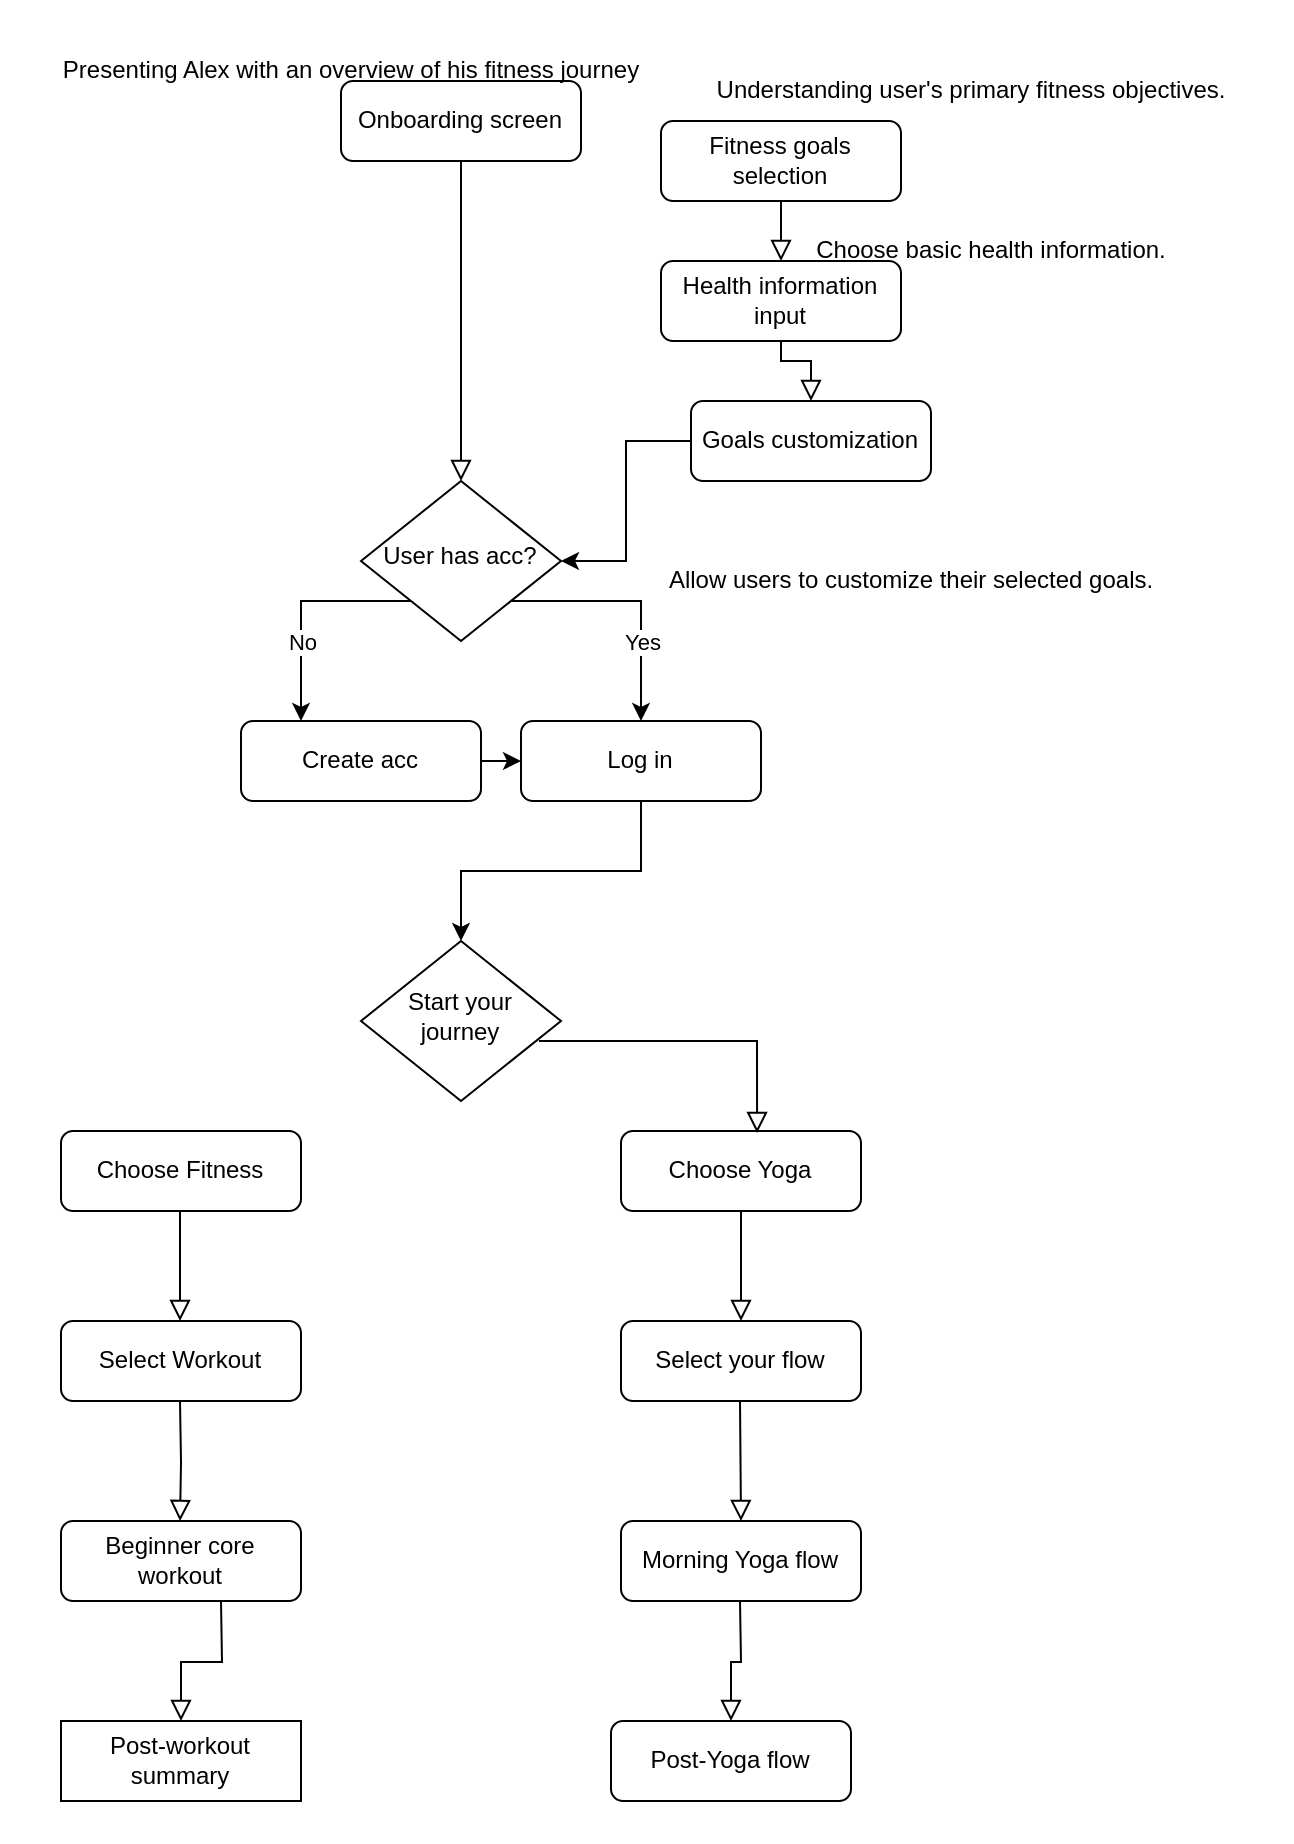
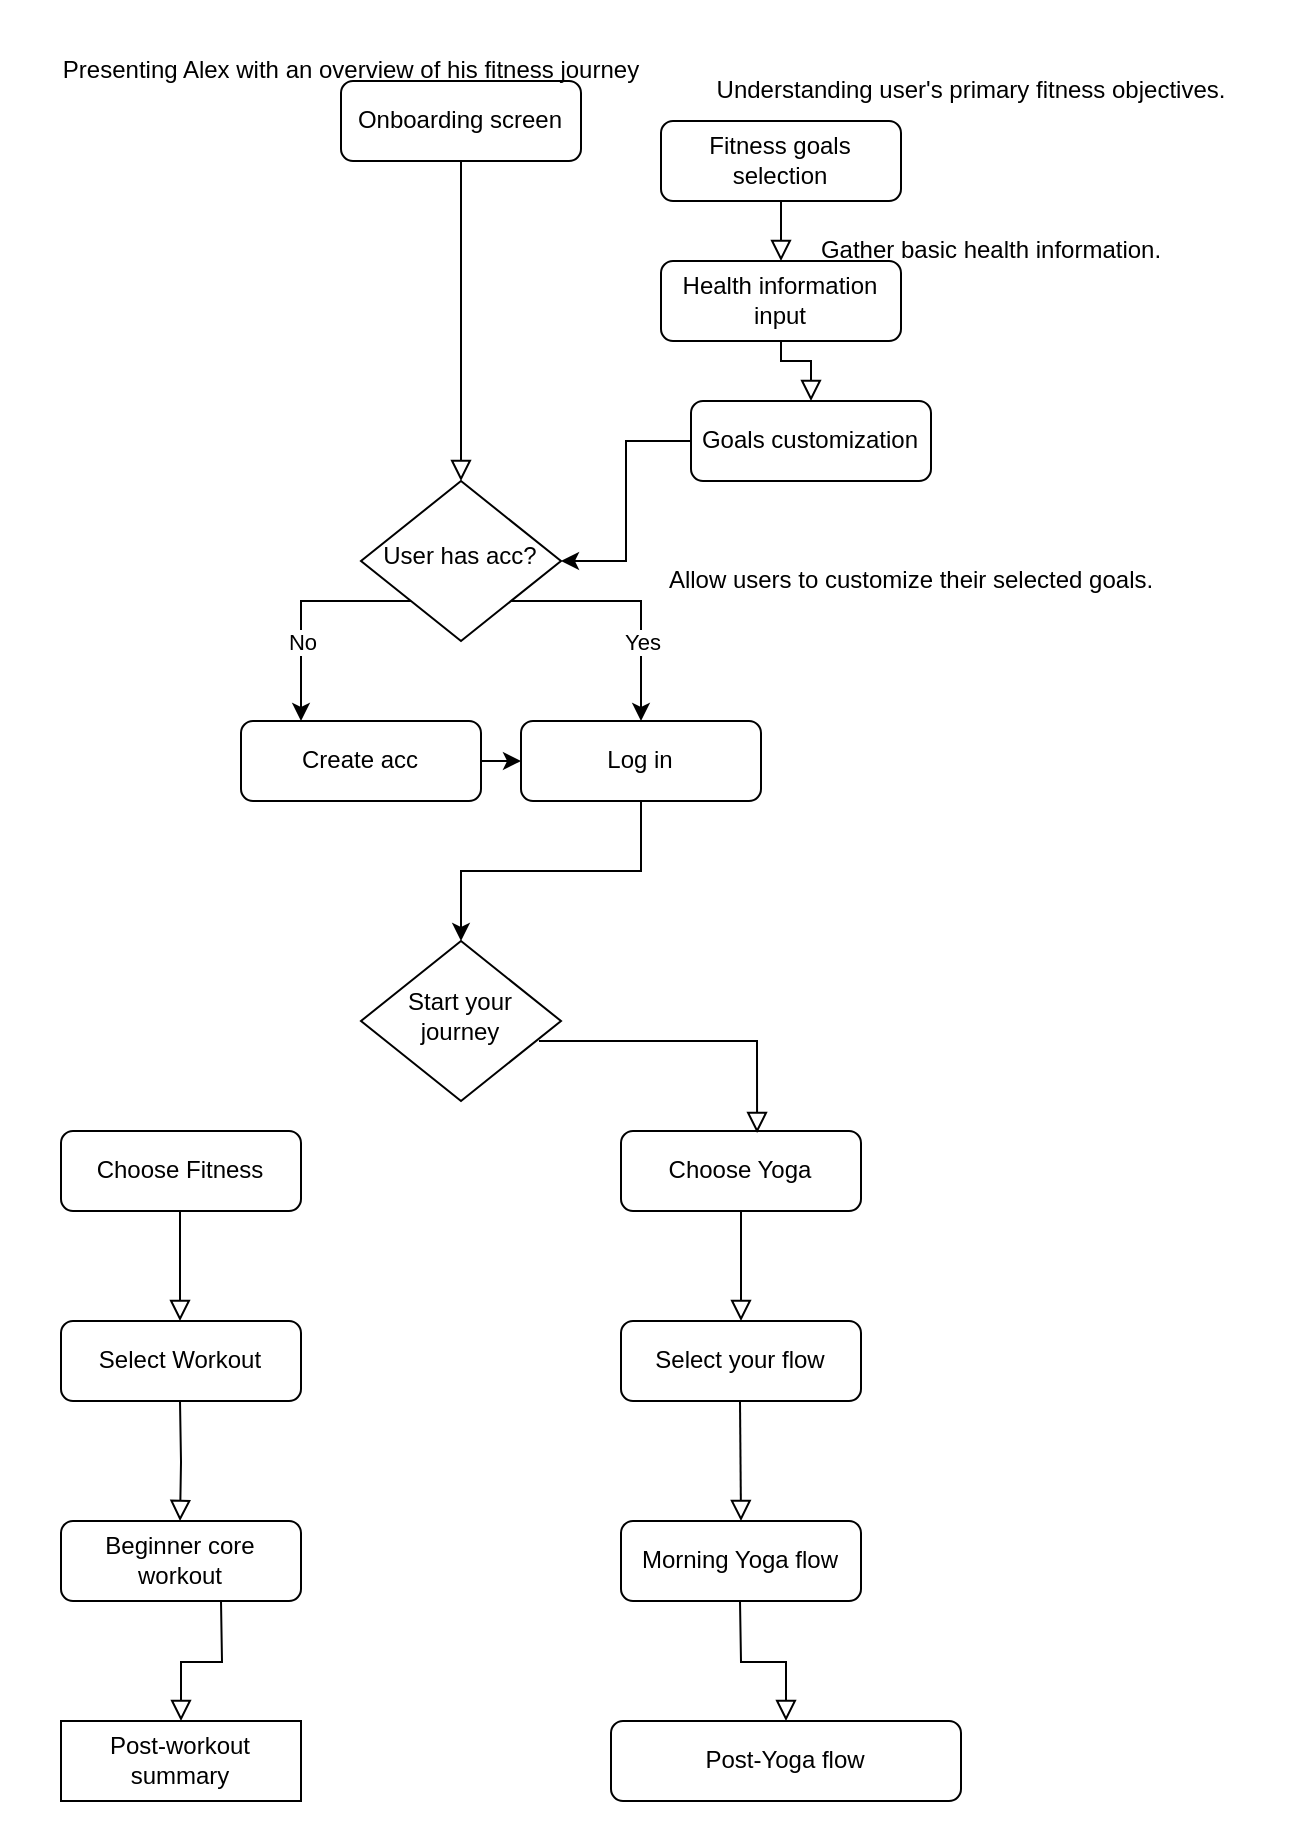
(992, 251) -> (992, 251)
(731, 1761) -> (786, 1761)
